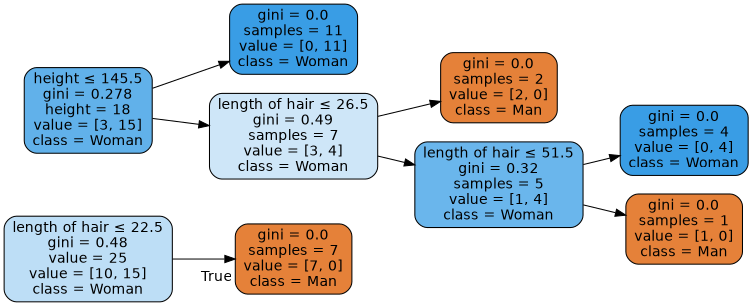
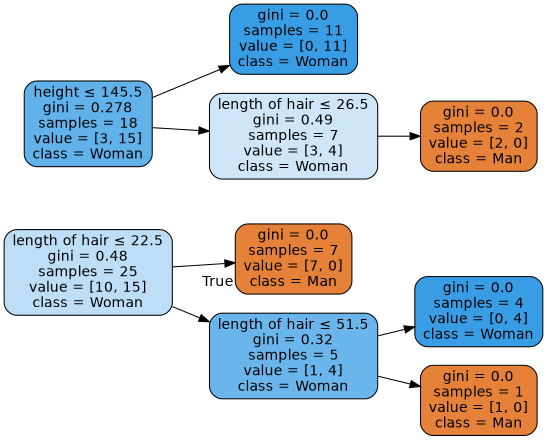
(88, 110) -> (88, 123)
(391, 159) -> (186, 312)
(88, 259) -> (88, 272)
